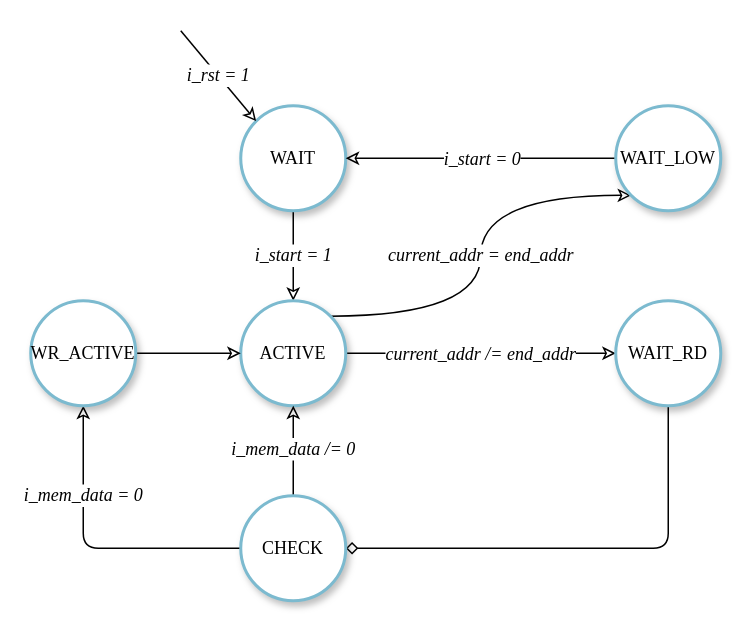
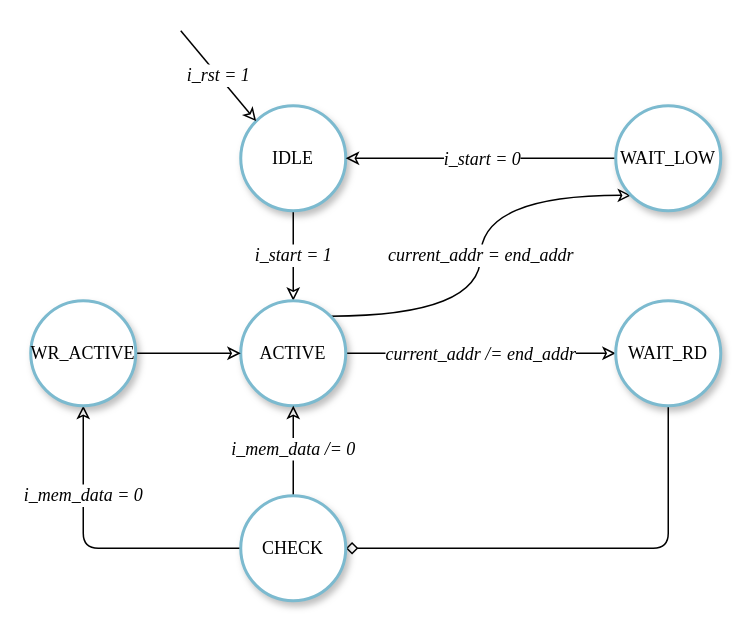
(293, 158) -> (293, 158)
